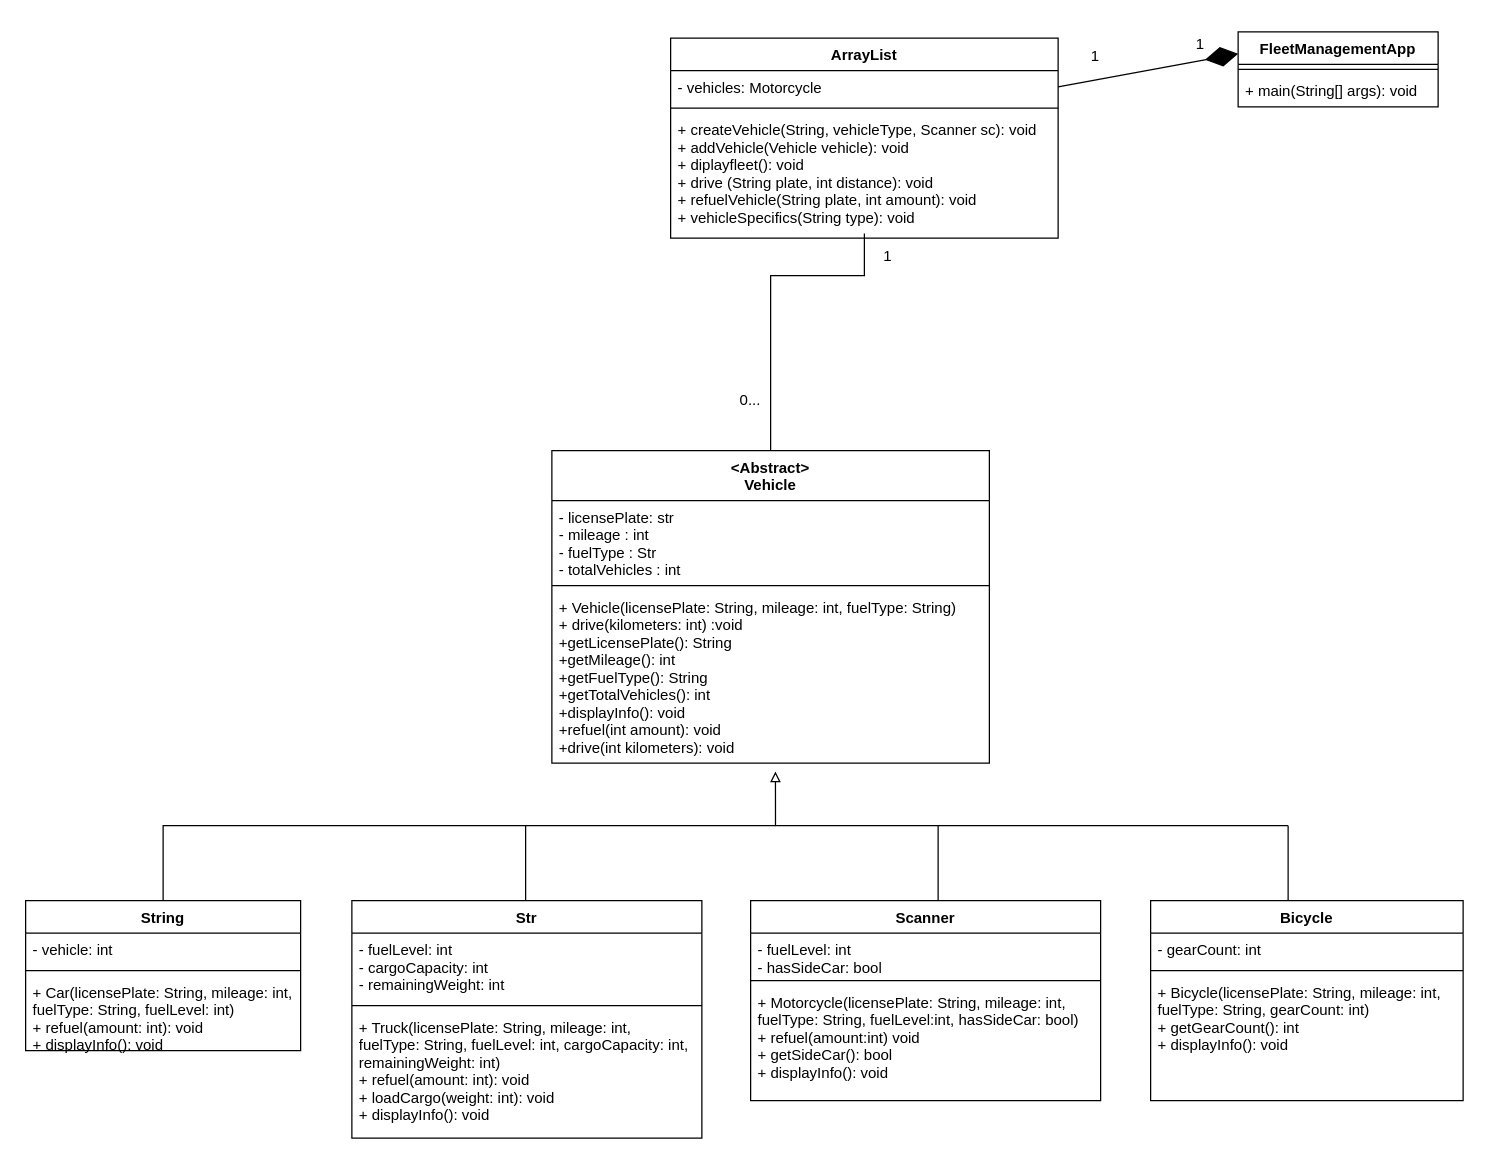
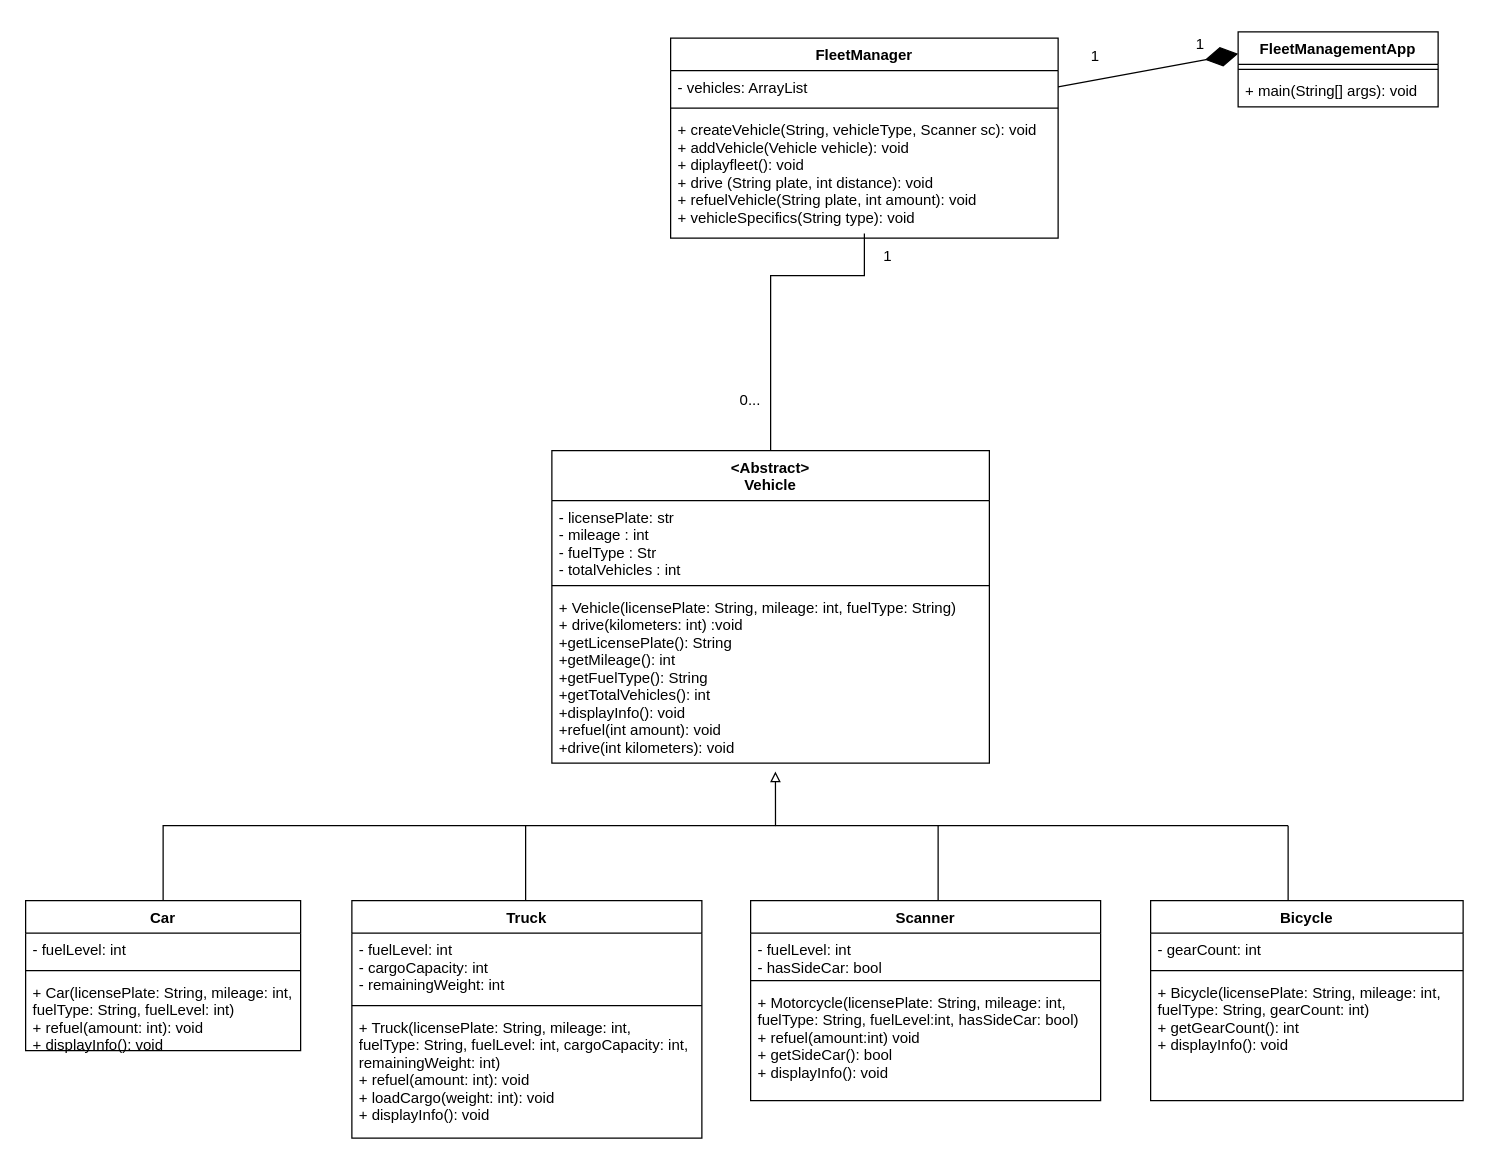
(864, 55) -> (864, 55)
(758, 88) -> (754, 88)
(163, 918) -> (163, 918)
(526, 918) -> (526, 918)
(80, 950) -> (88, 950)
